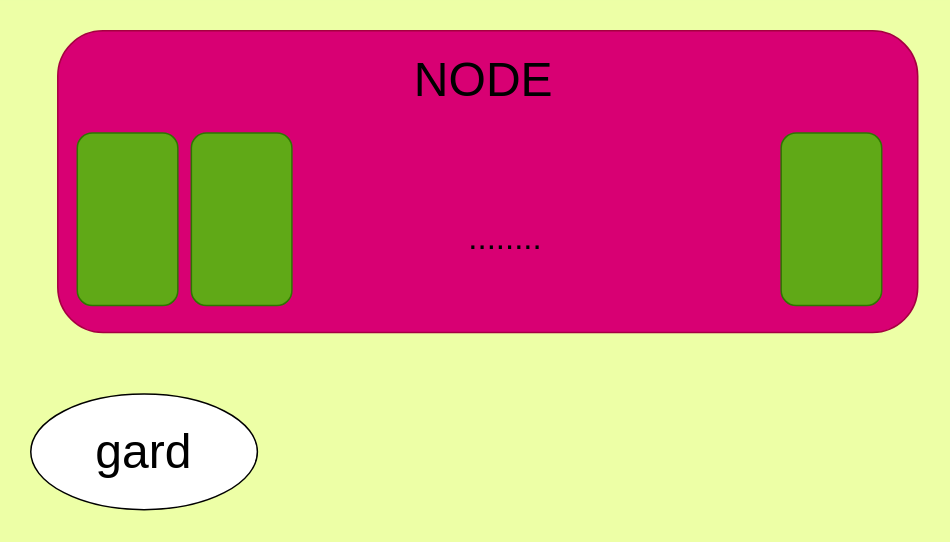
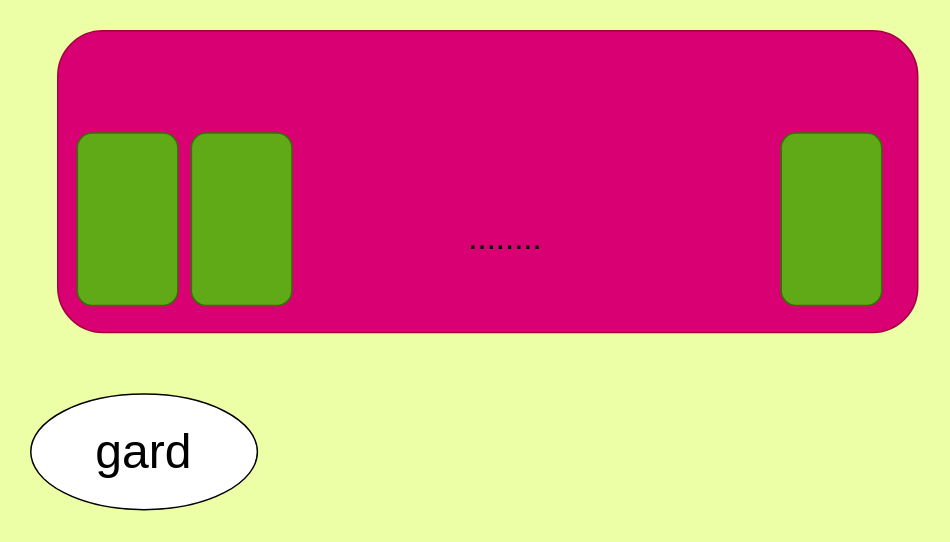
(484, 80) -> none
